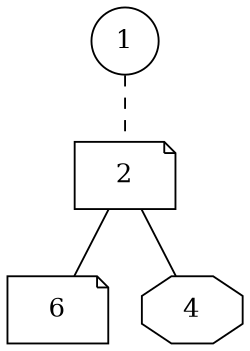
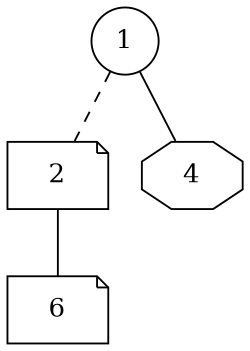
(159, 243) -> (158, 106)
